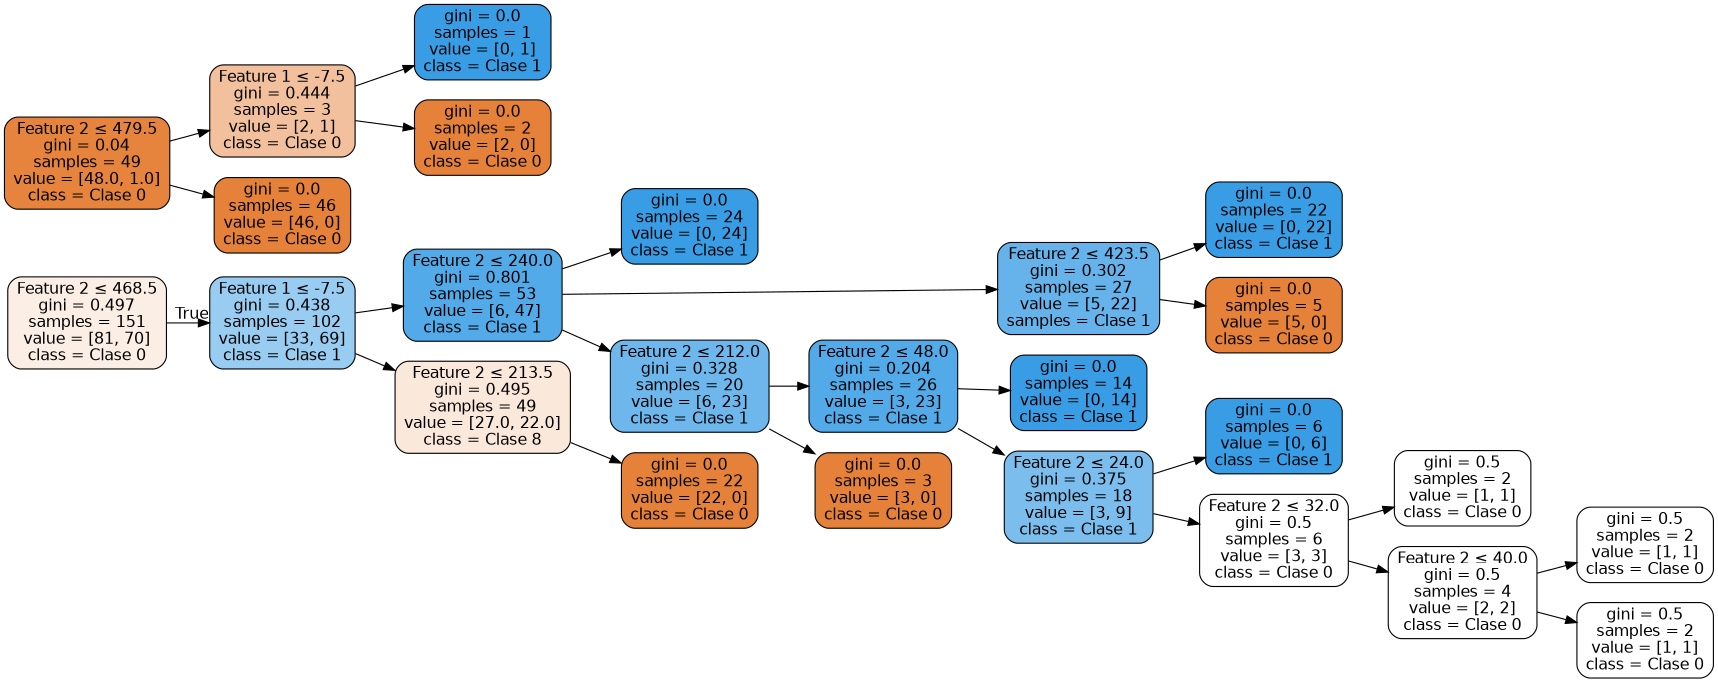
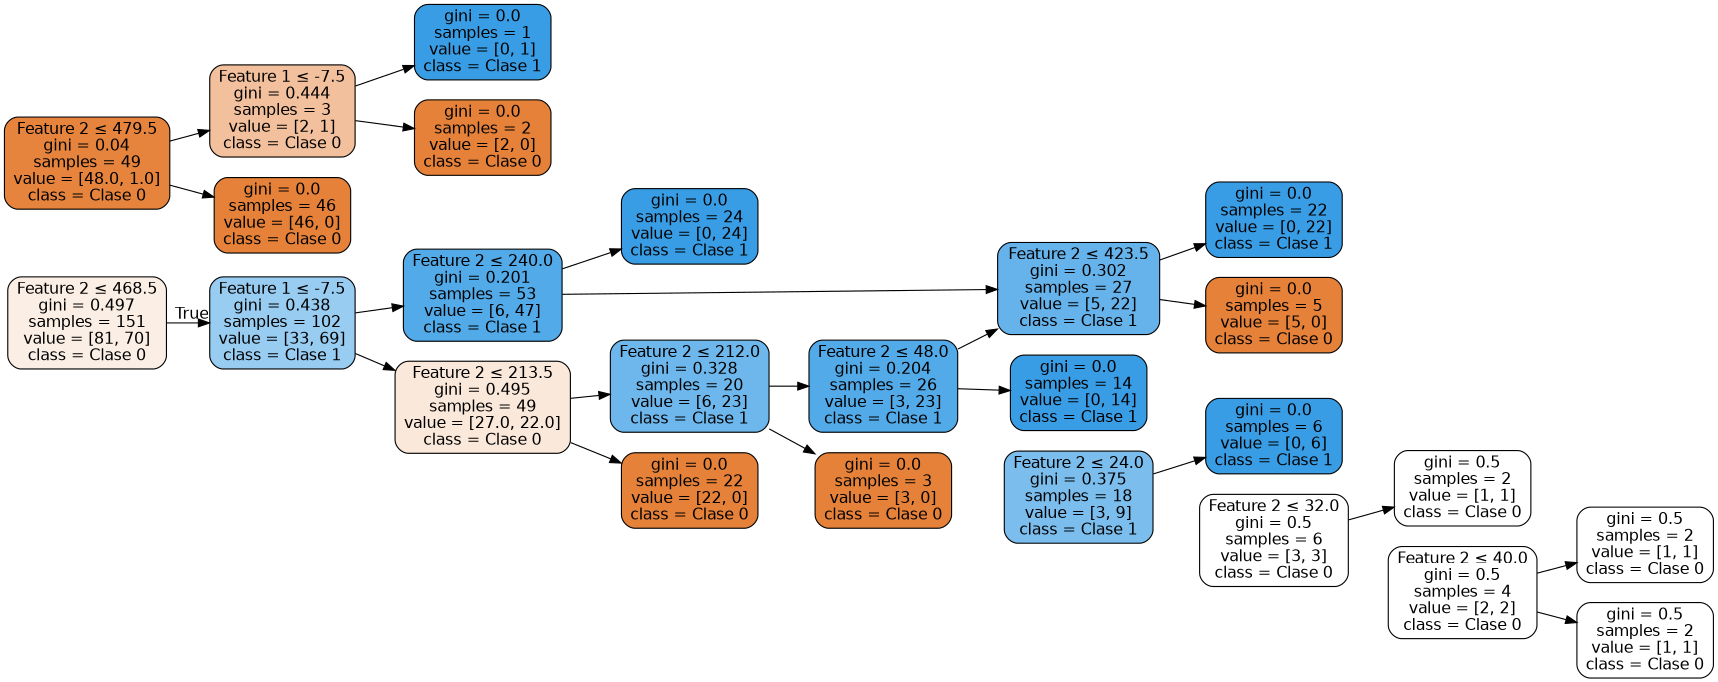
(483, 278) -> (483, 278)
(1079, 321) -> (1079, 321)
(581, 338) -> (585, 397)
(976, 439) -> (973, 342)
(483, 440) -> (483, 440)
(1171, 518) -> none
(1363, 565) -> none
